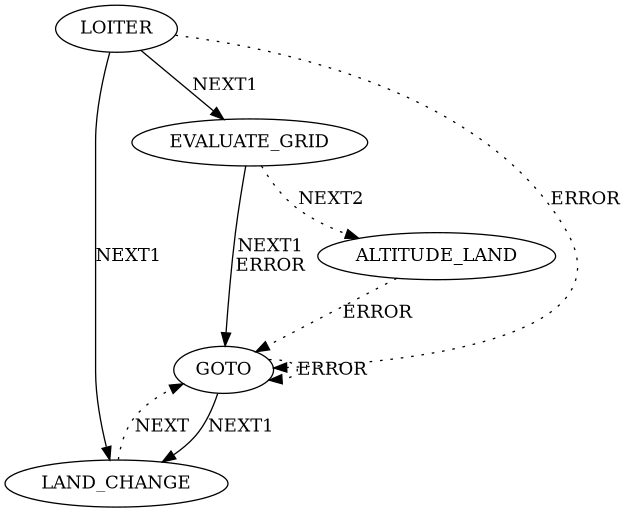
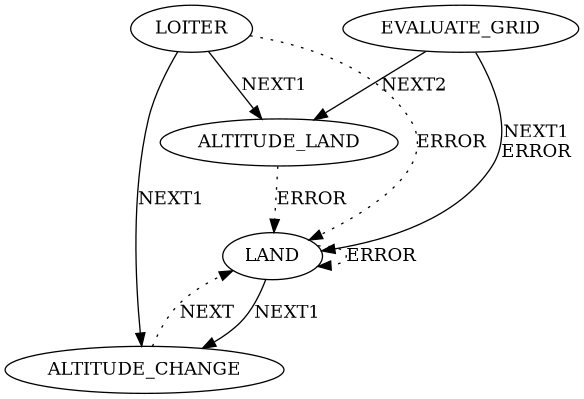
(177, 81) -> (231, 80)
(297, 208) -> (383, 78)
(224, 370) -> (273, 256)
(117, 484) -> (145, 370)
